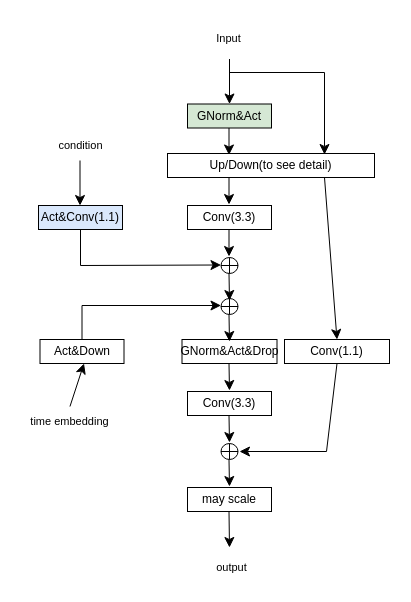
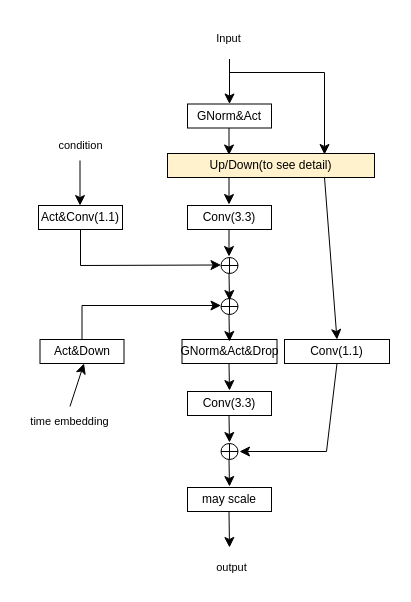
(230, 116) -> (230, 116)
(271, 166) -> (271, 166)
(81, 218) -> (81, 218)
